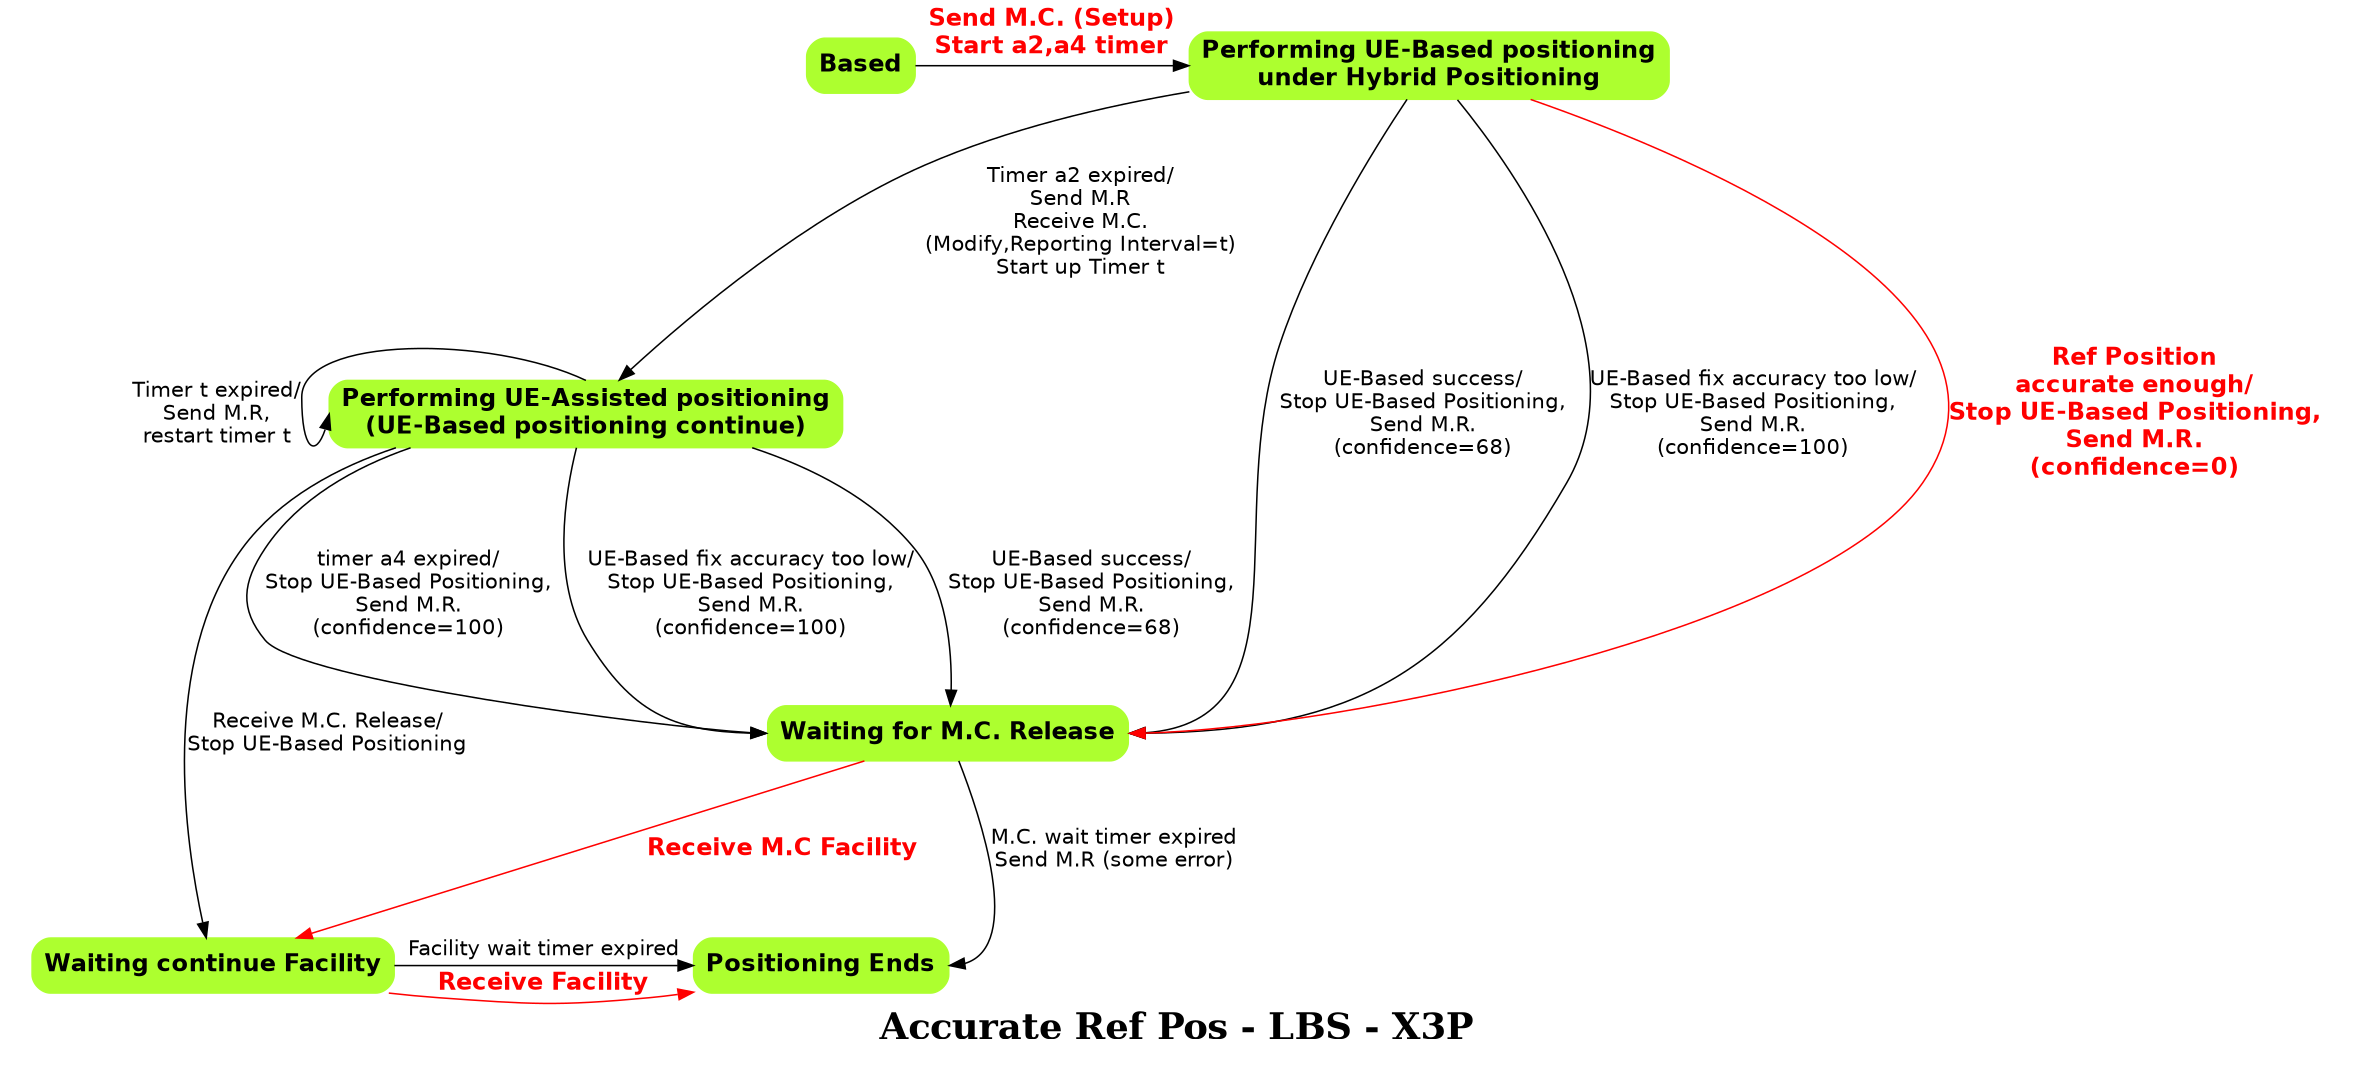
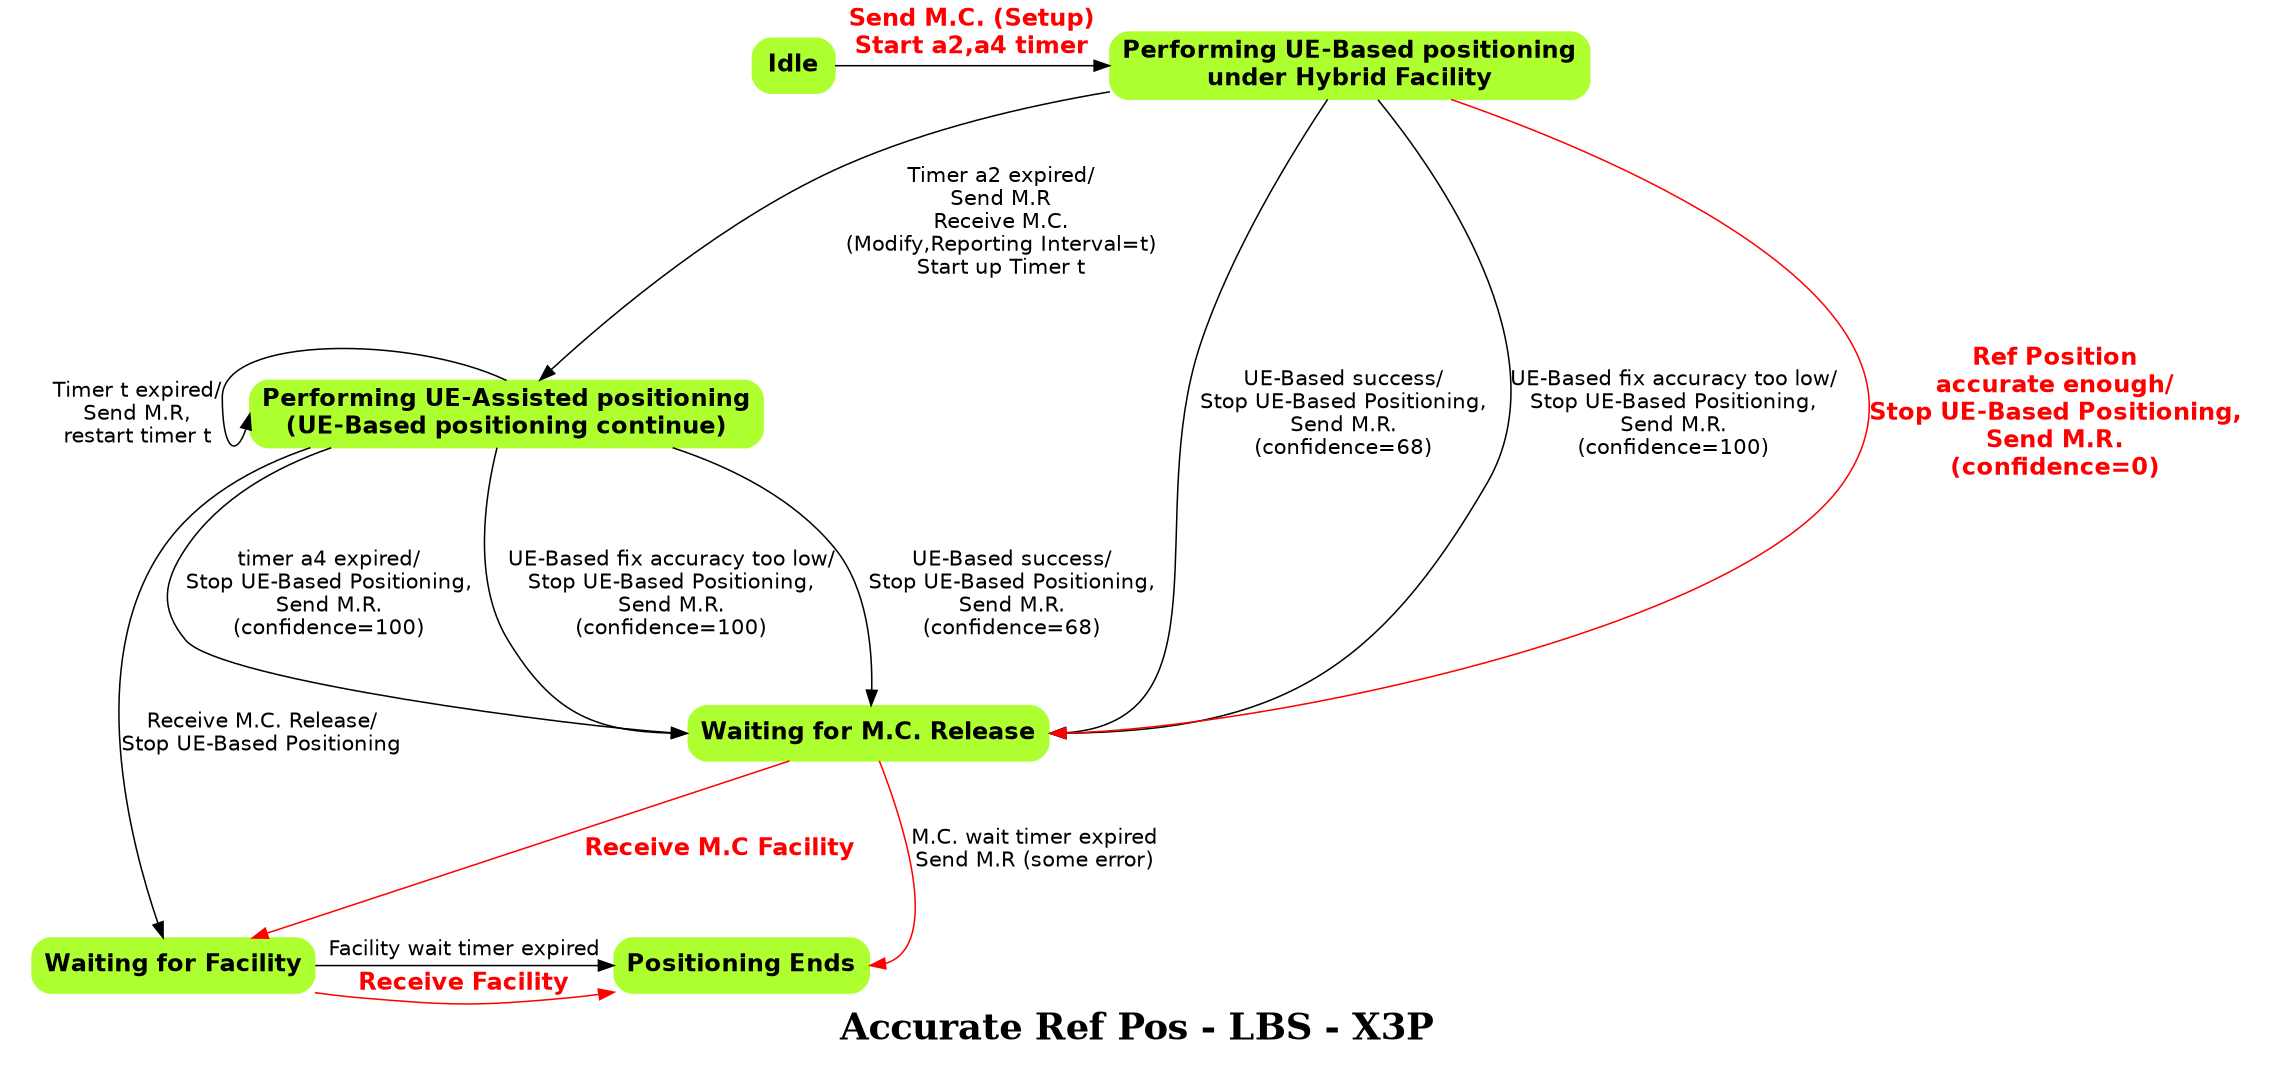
(861, 66) -> (794, 66)
(1429, 66) -> (1350, 66)
(990, 866) -> (911, 866)
(213, 966) -> (173, 966)
